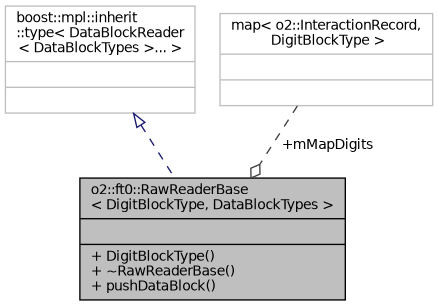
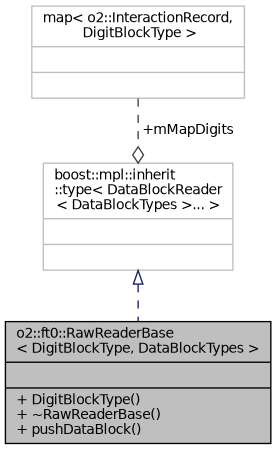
(279, 135) -> (138, 123)
